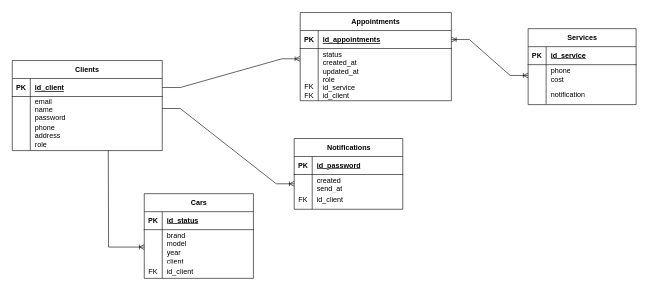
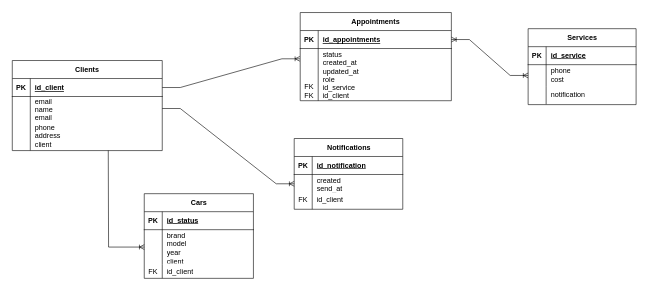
(51, 118) -> (43, 118)
(45, 127) -> (45, 127)
(338, 165) -> (344, 165)
